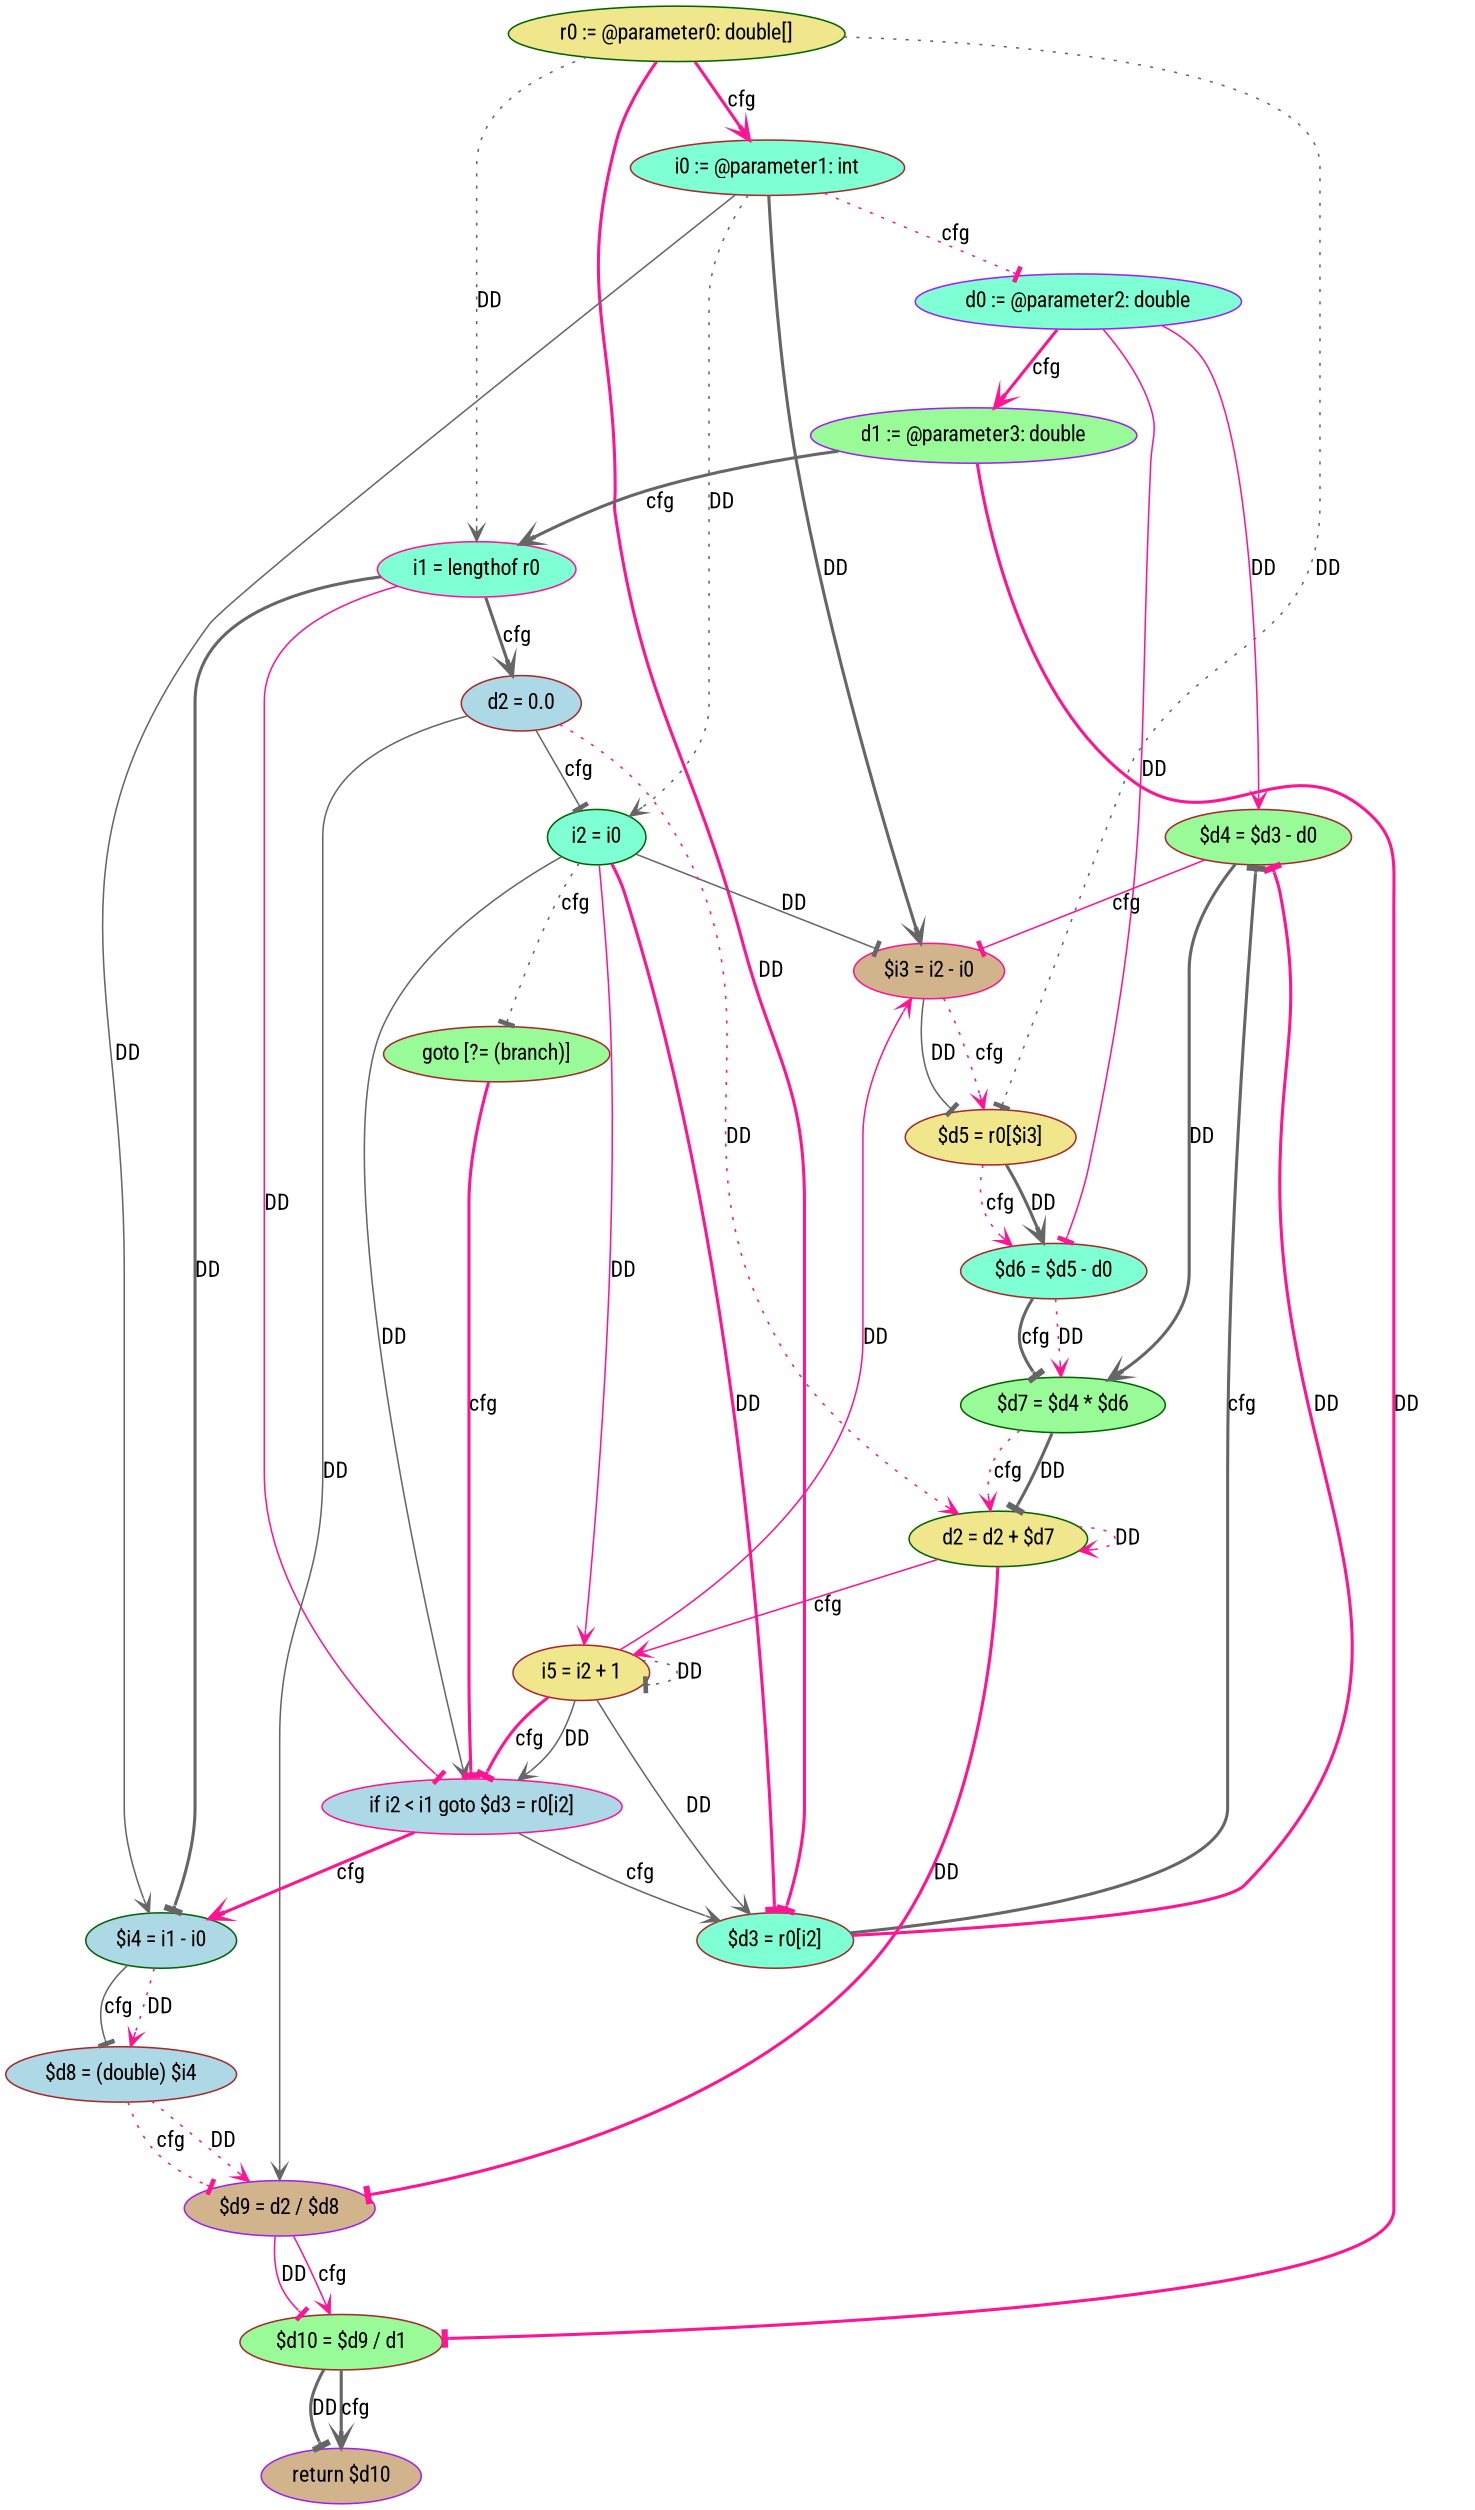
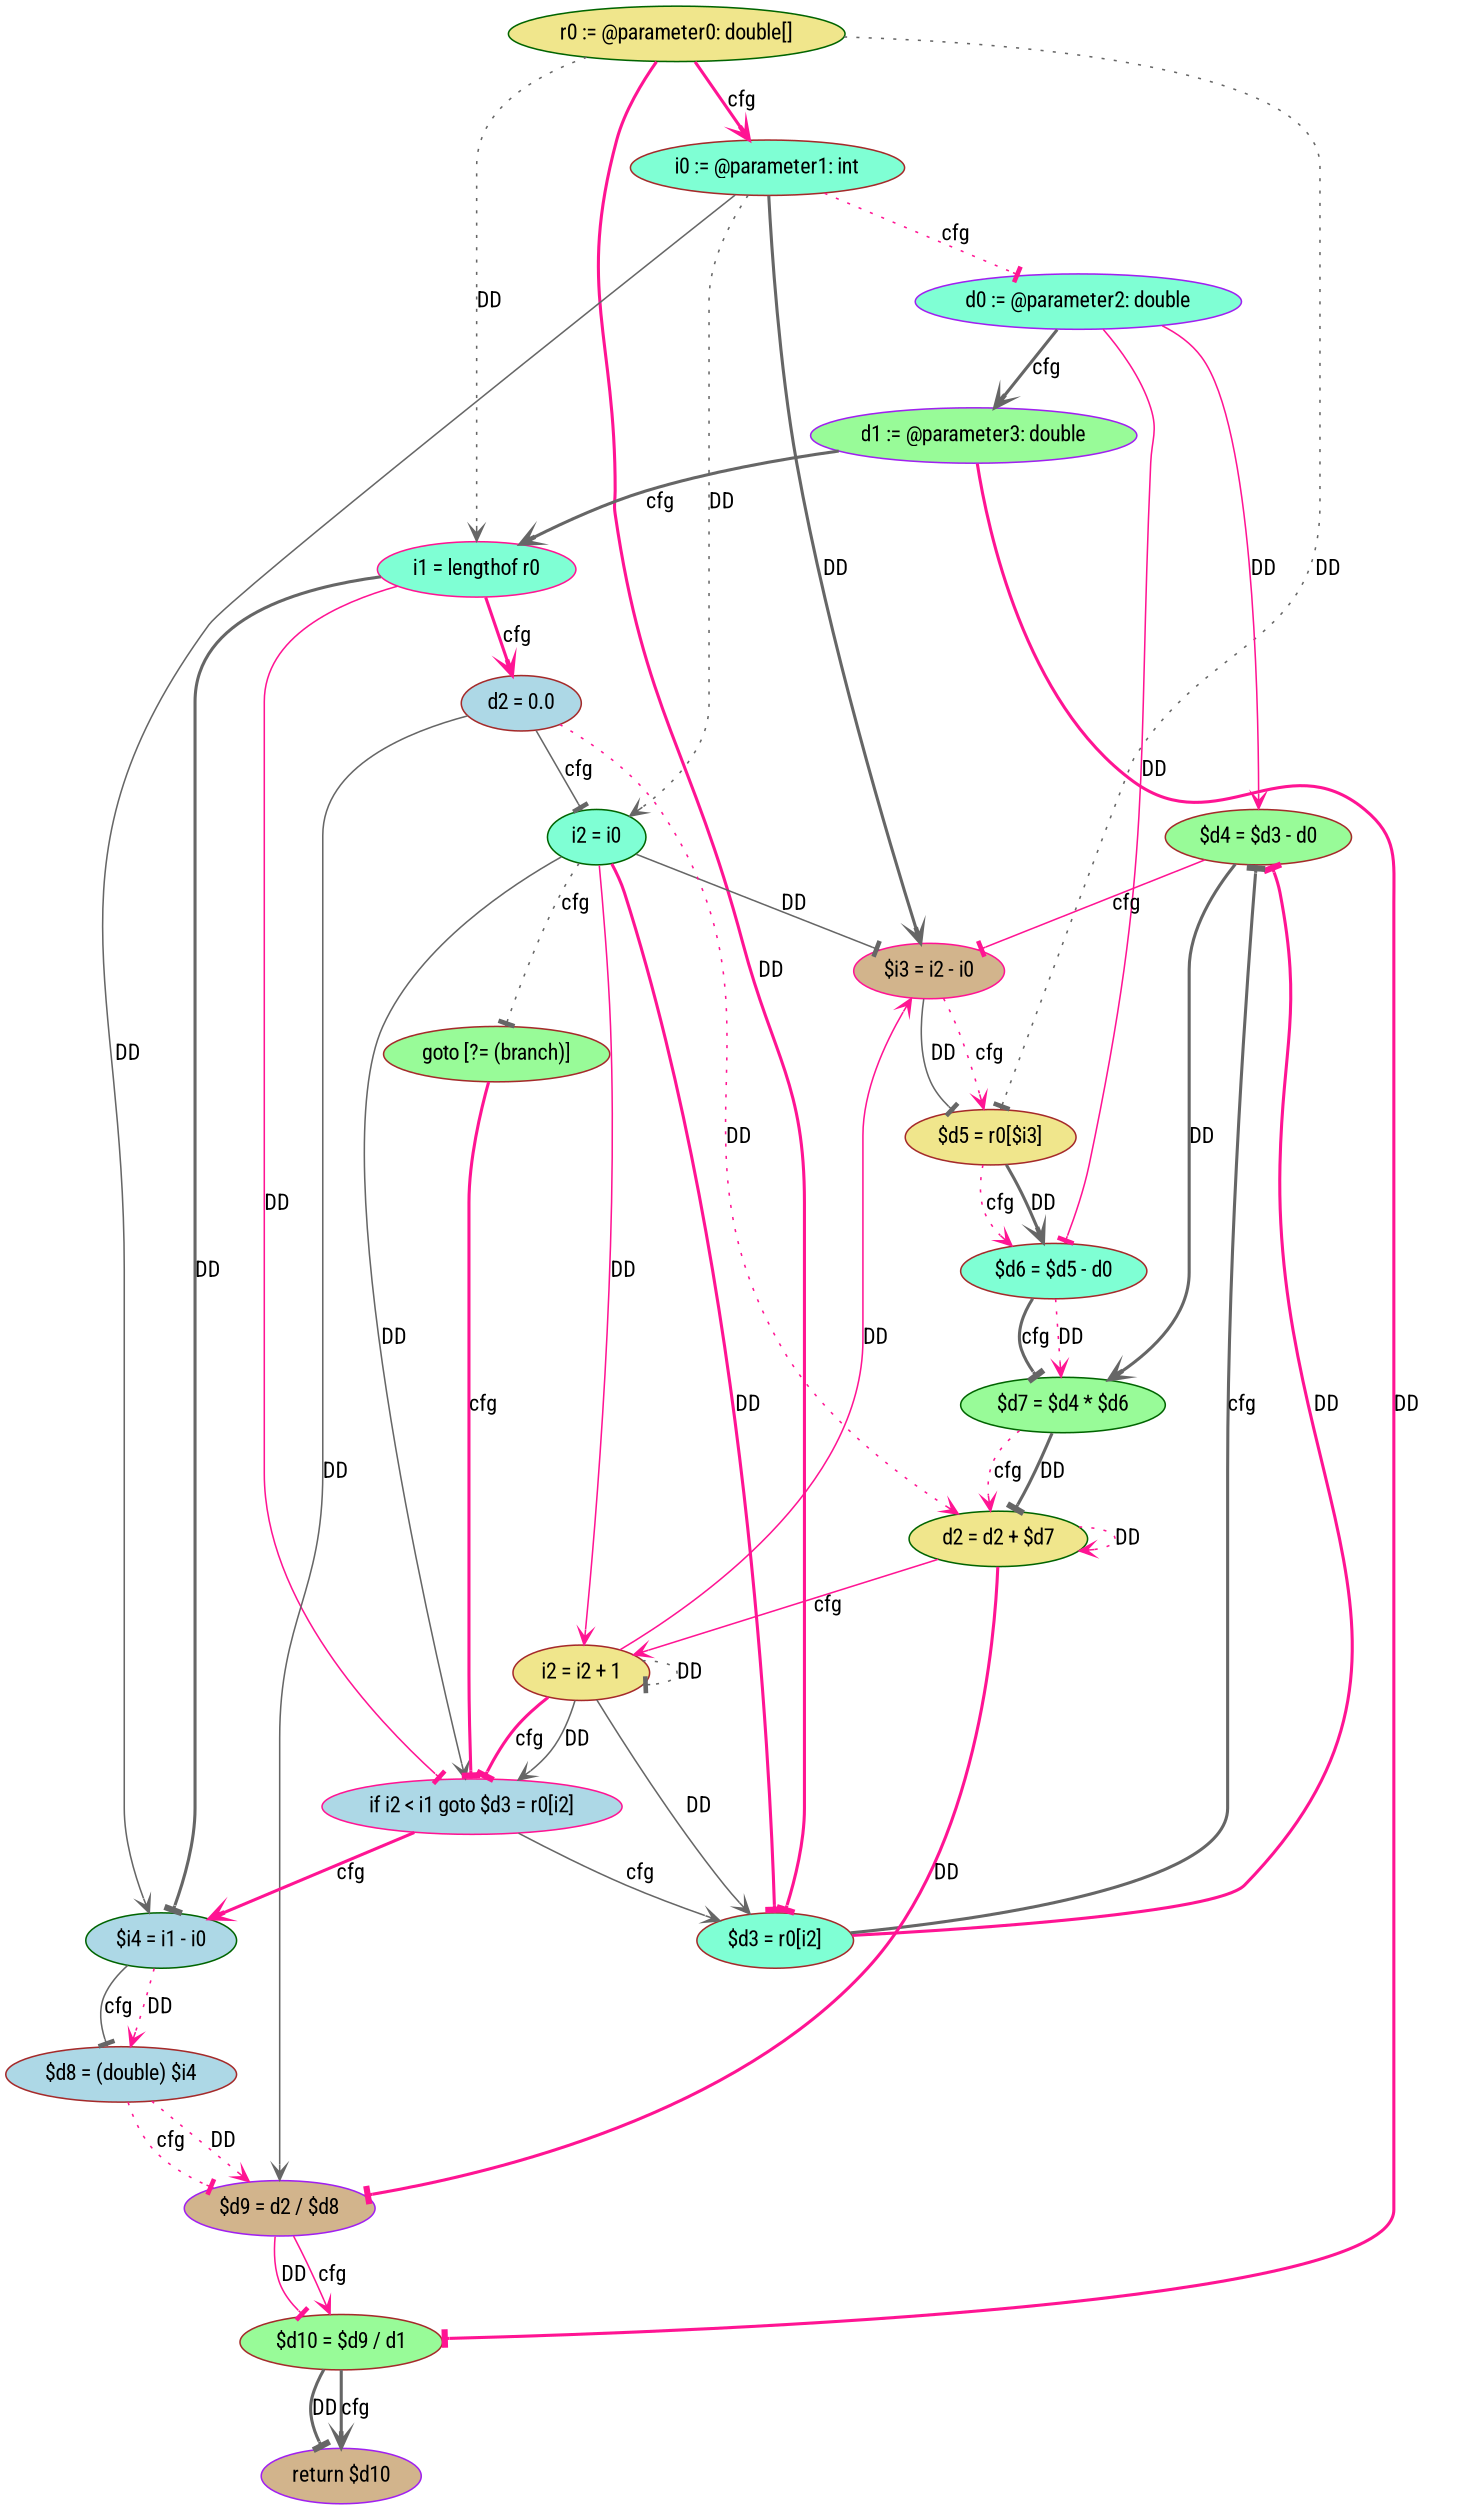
(1031, 363) -> (1031, 363)
(497, 629) -> (497, 629)
(581, 1673) -> (581, 1673)
